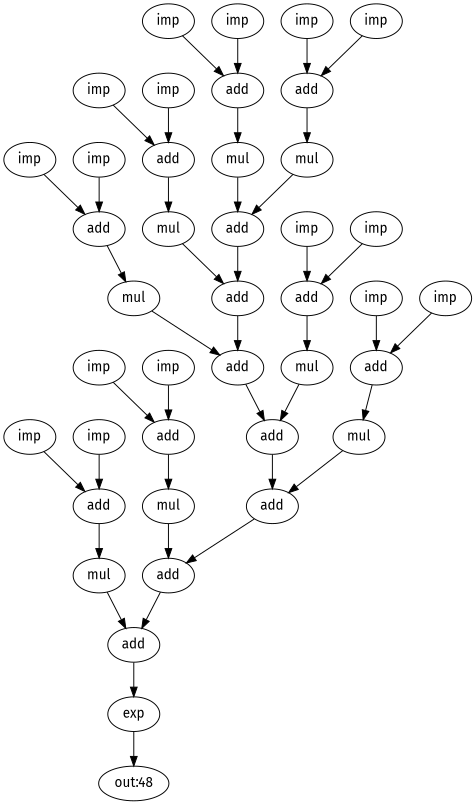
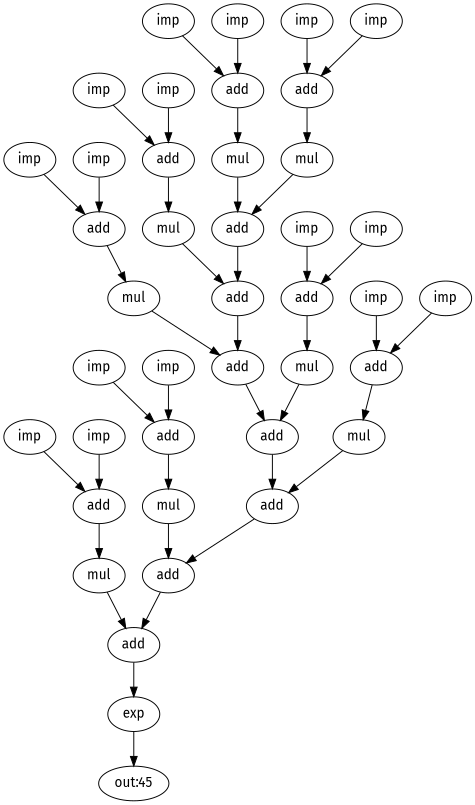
(134, 783) -> (134, 783)
